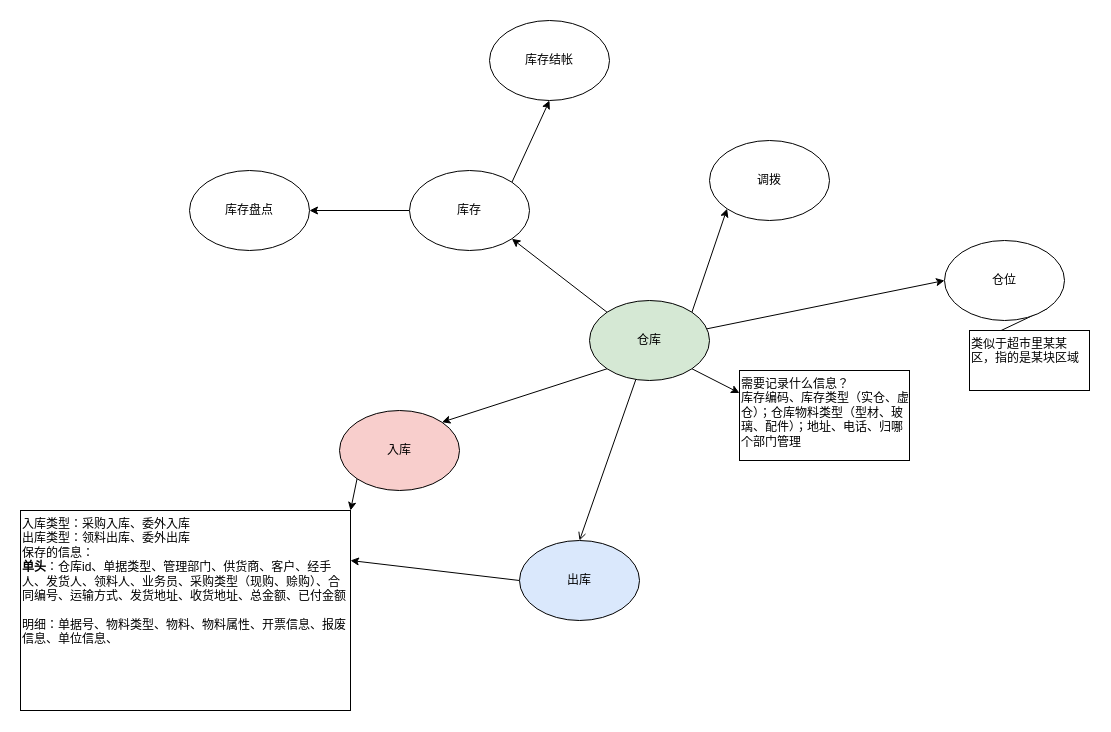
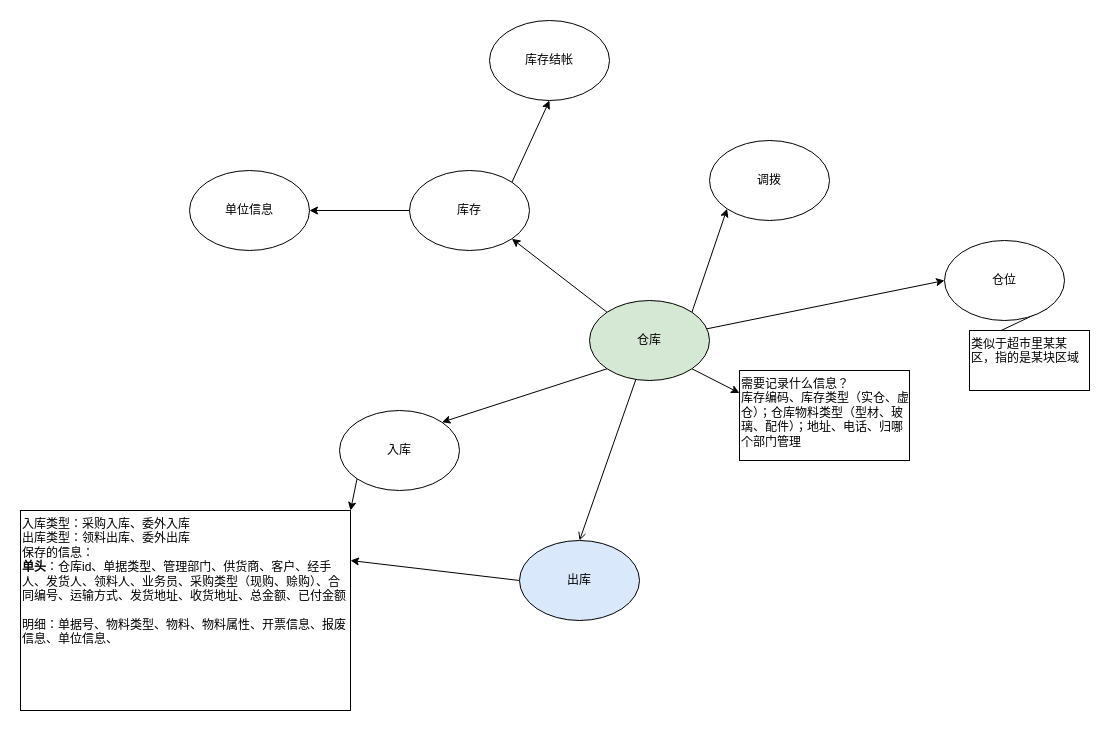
(250, 211) -> (250, 211)
(400, 451) -> (400, 451)
